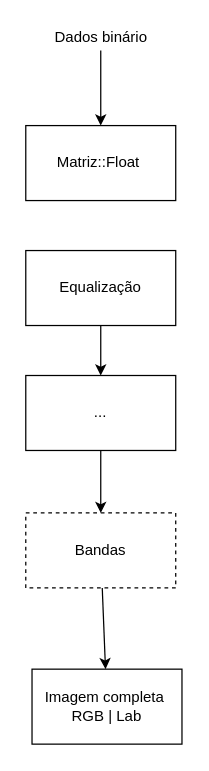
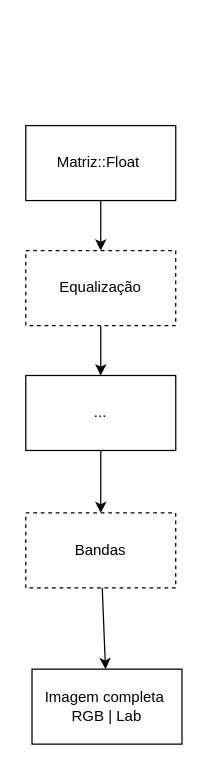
(101, 38) -> none
(101, 84) -> none
none -> (101, 222)
(101, 288) -> (101, 288)
